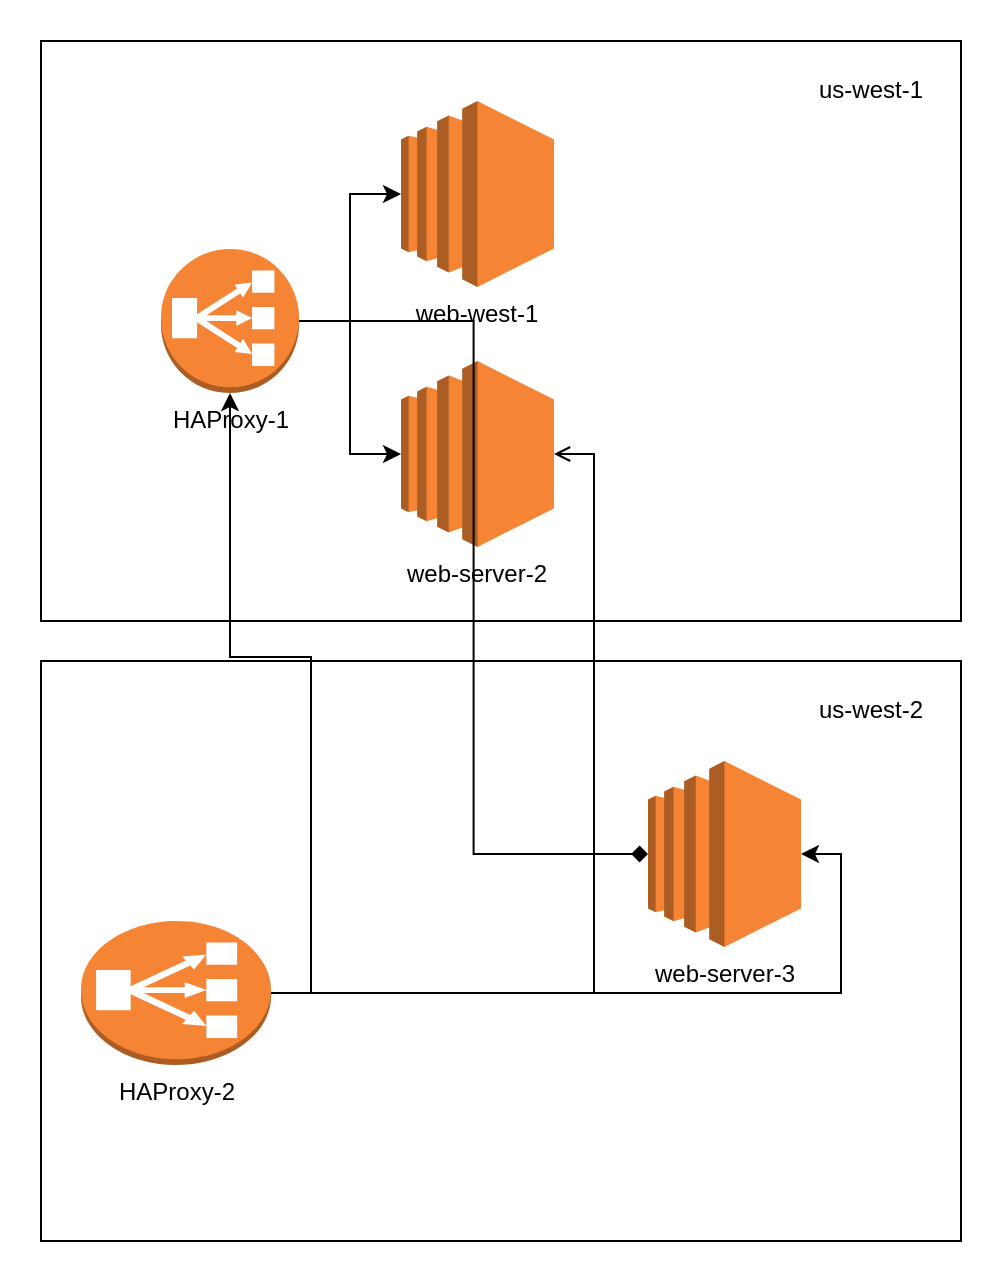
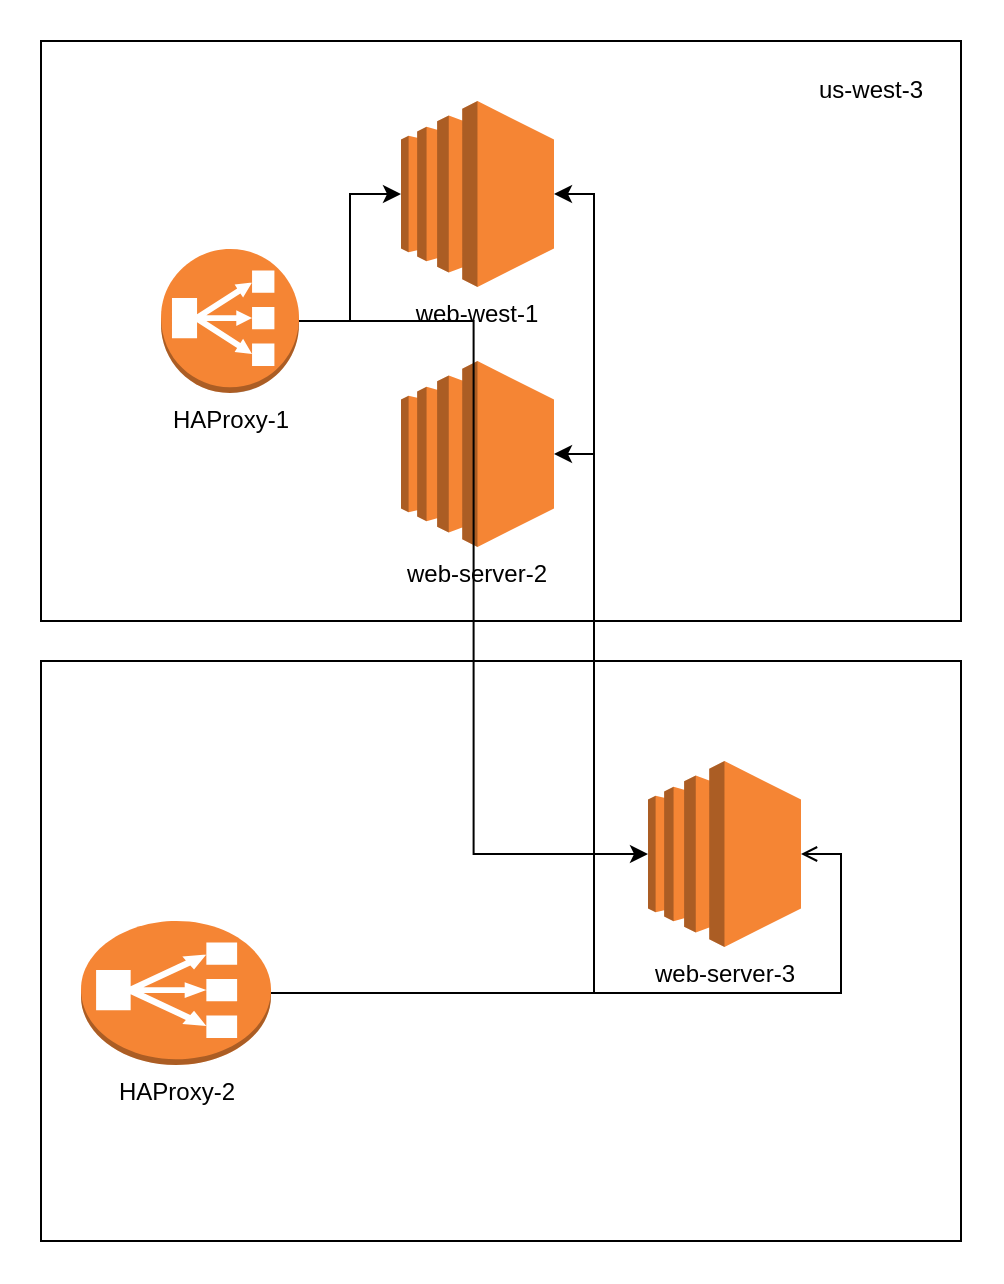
(872, 91) -> (872, 91)
(350, 408) -> none
(566, 454) -> (569, 454)
(311, 658) -> (594, 309)
(871, 711) -> none
(631, 854) -> (632, 854)
(816, 854) -> (813, 854)
